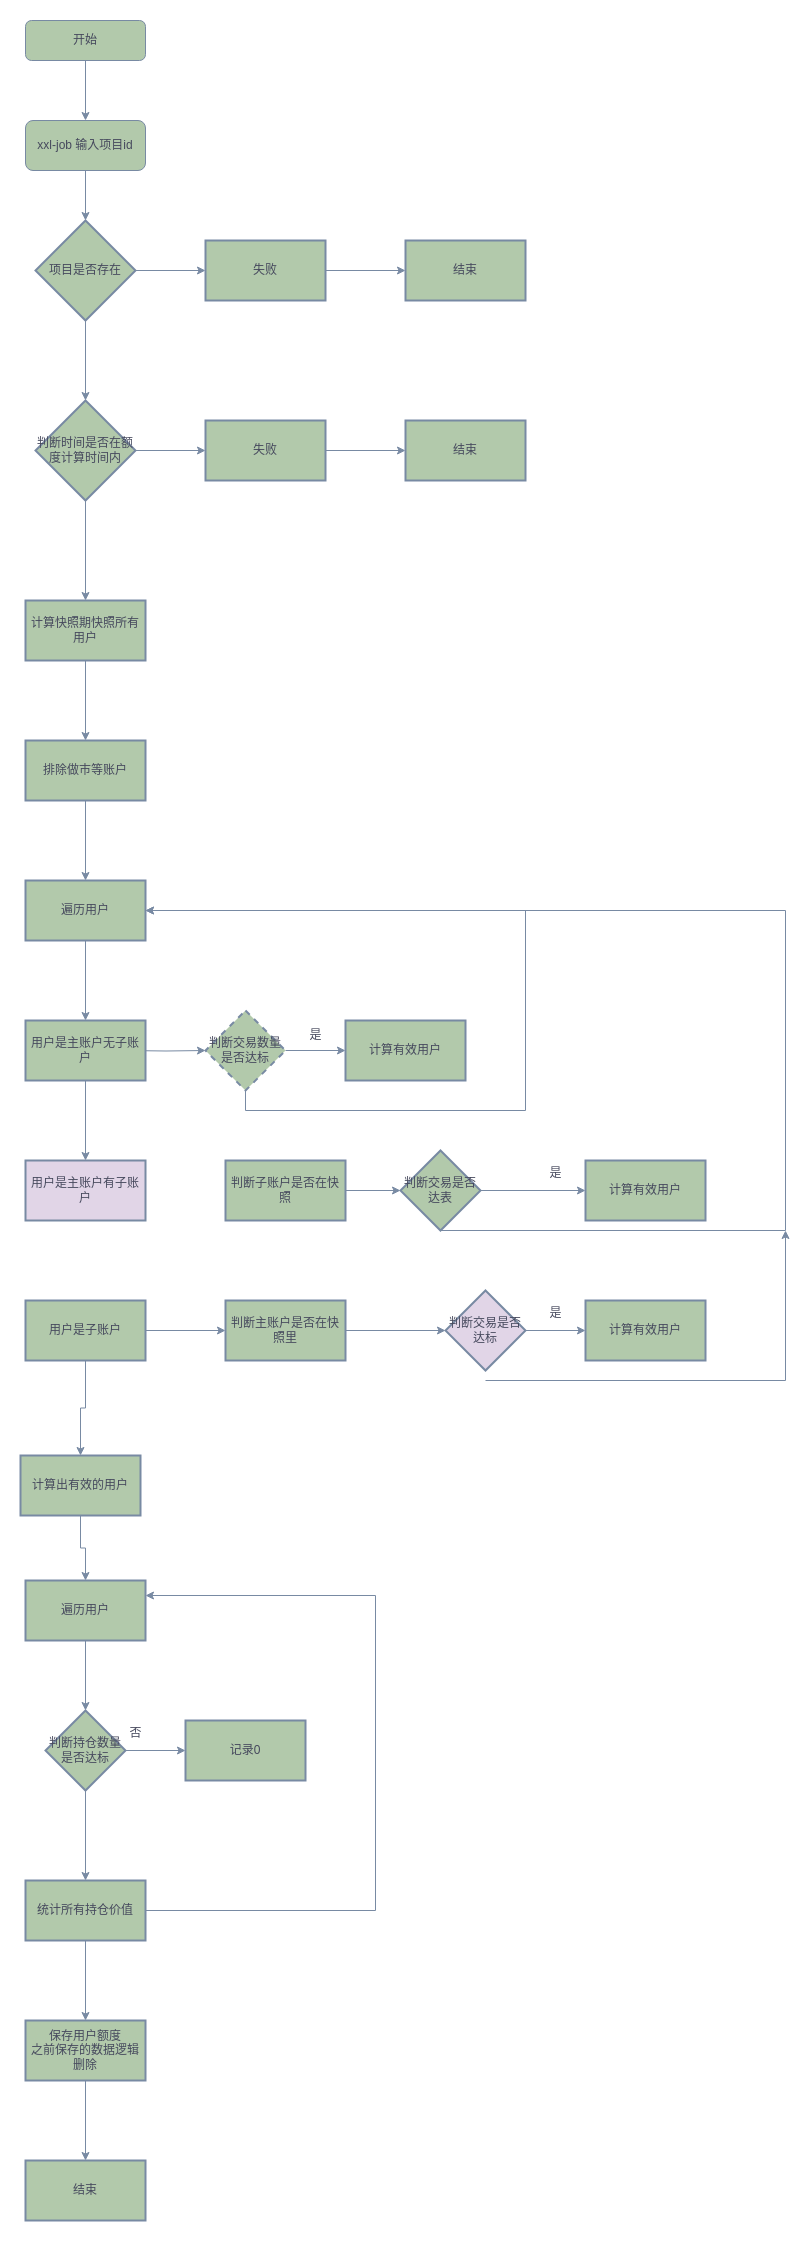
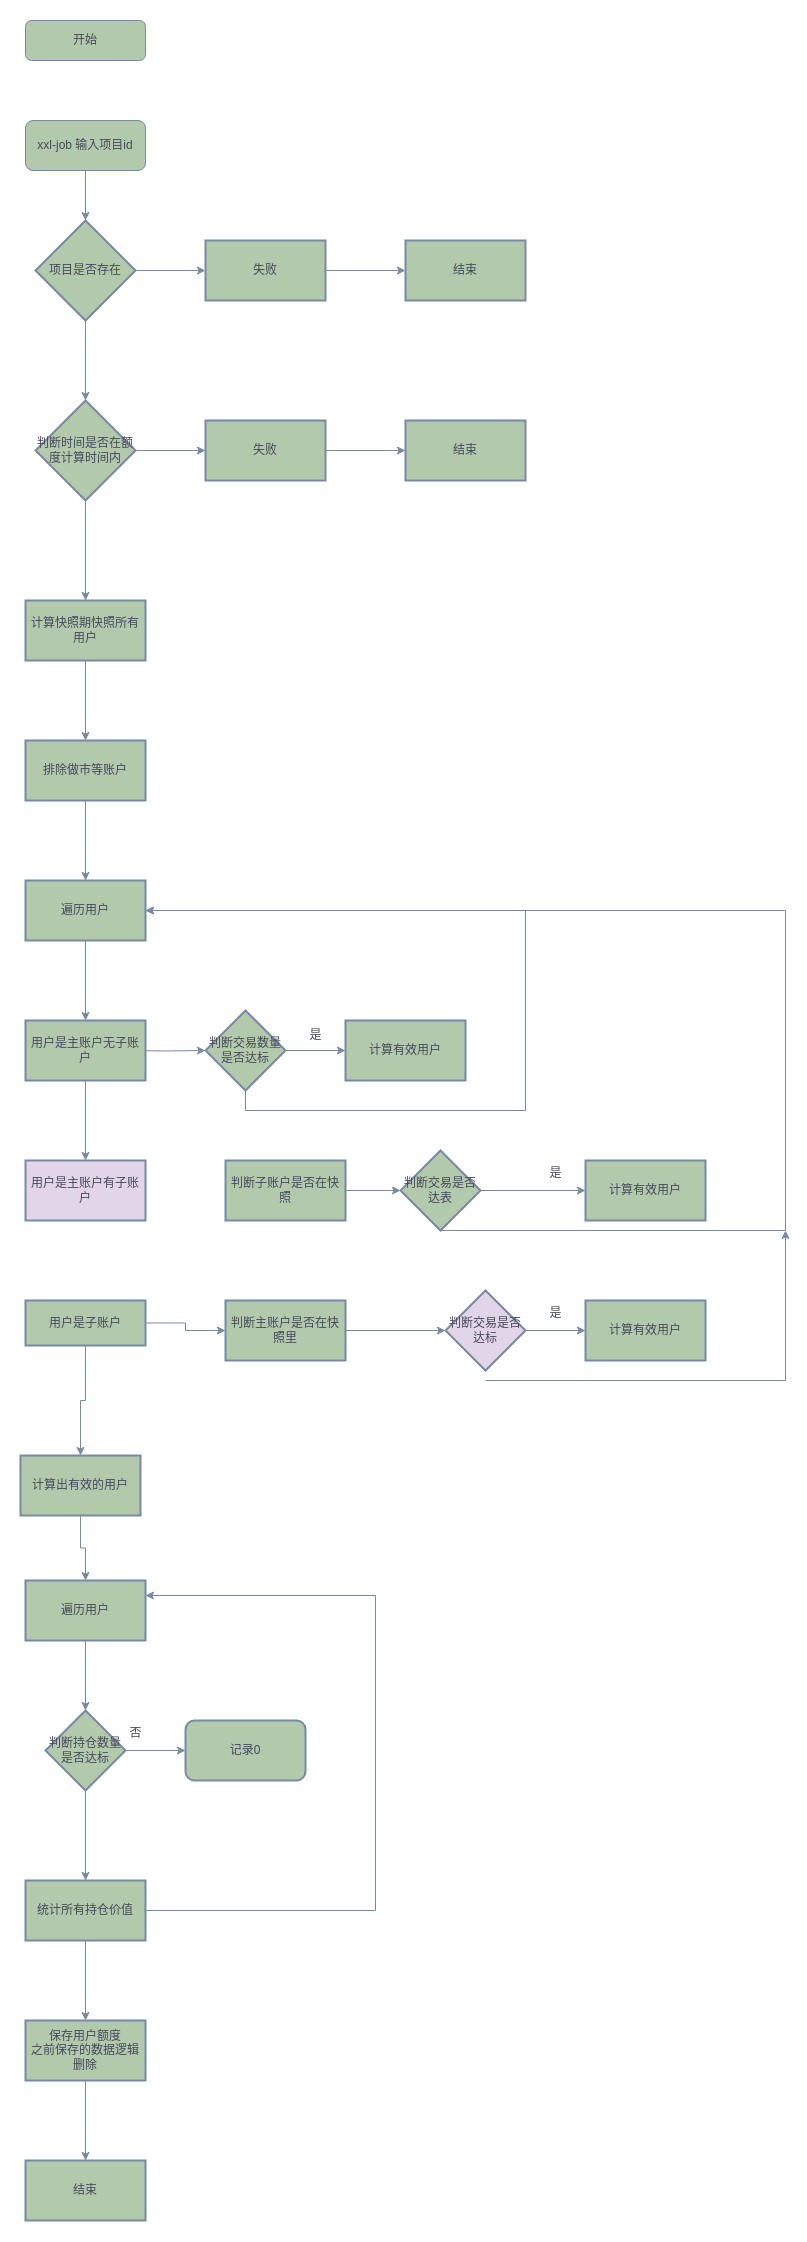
(86, 87) -> none
(246, 1051) -> (246, 1051)
(86, 1331) -> (86, 1323)
(246, 1751) -> (246, 1751)
